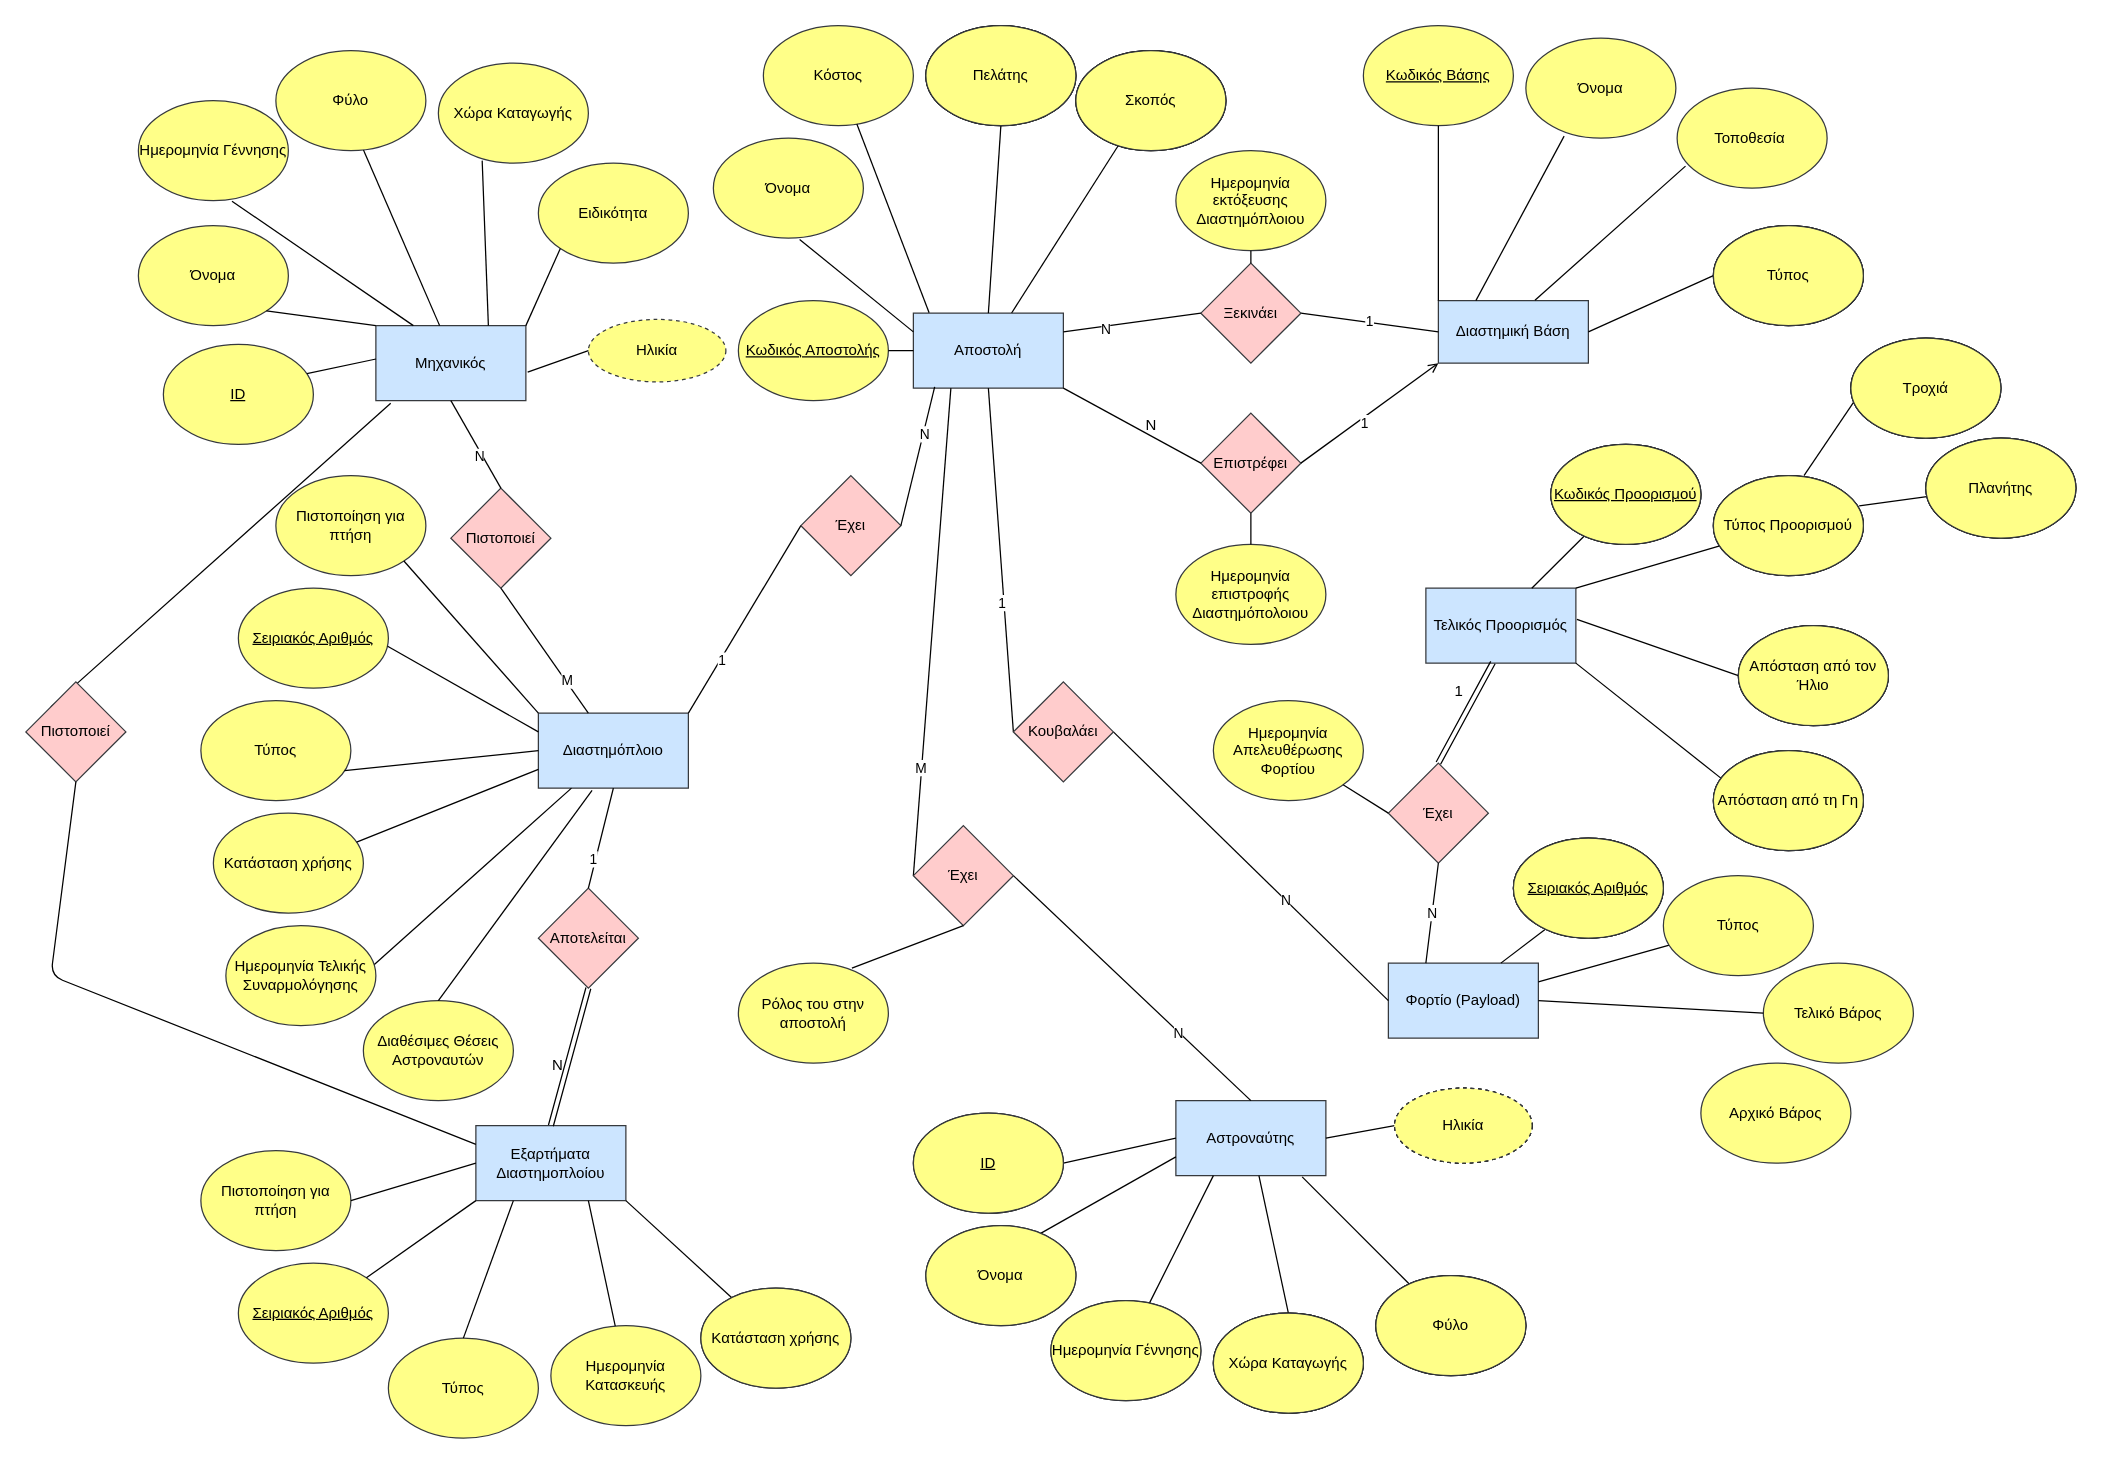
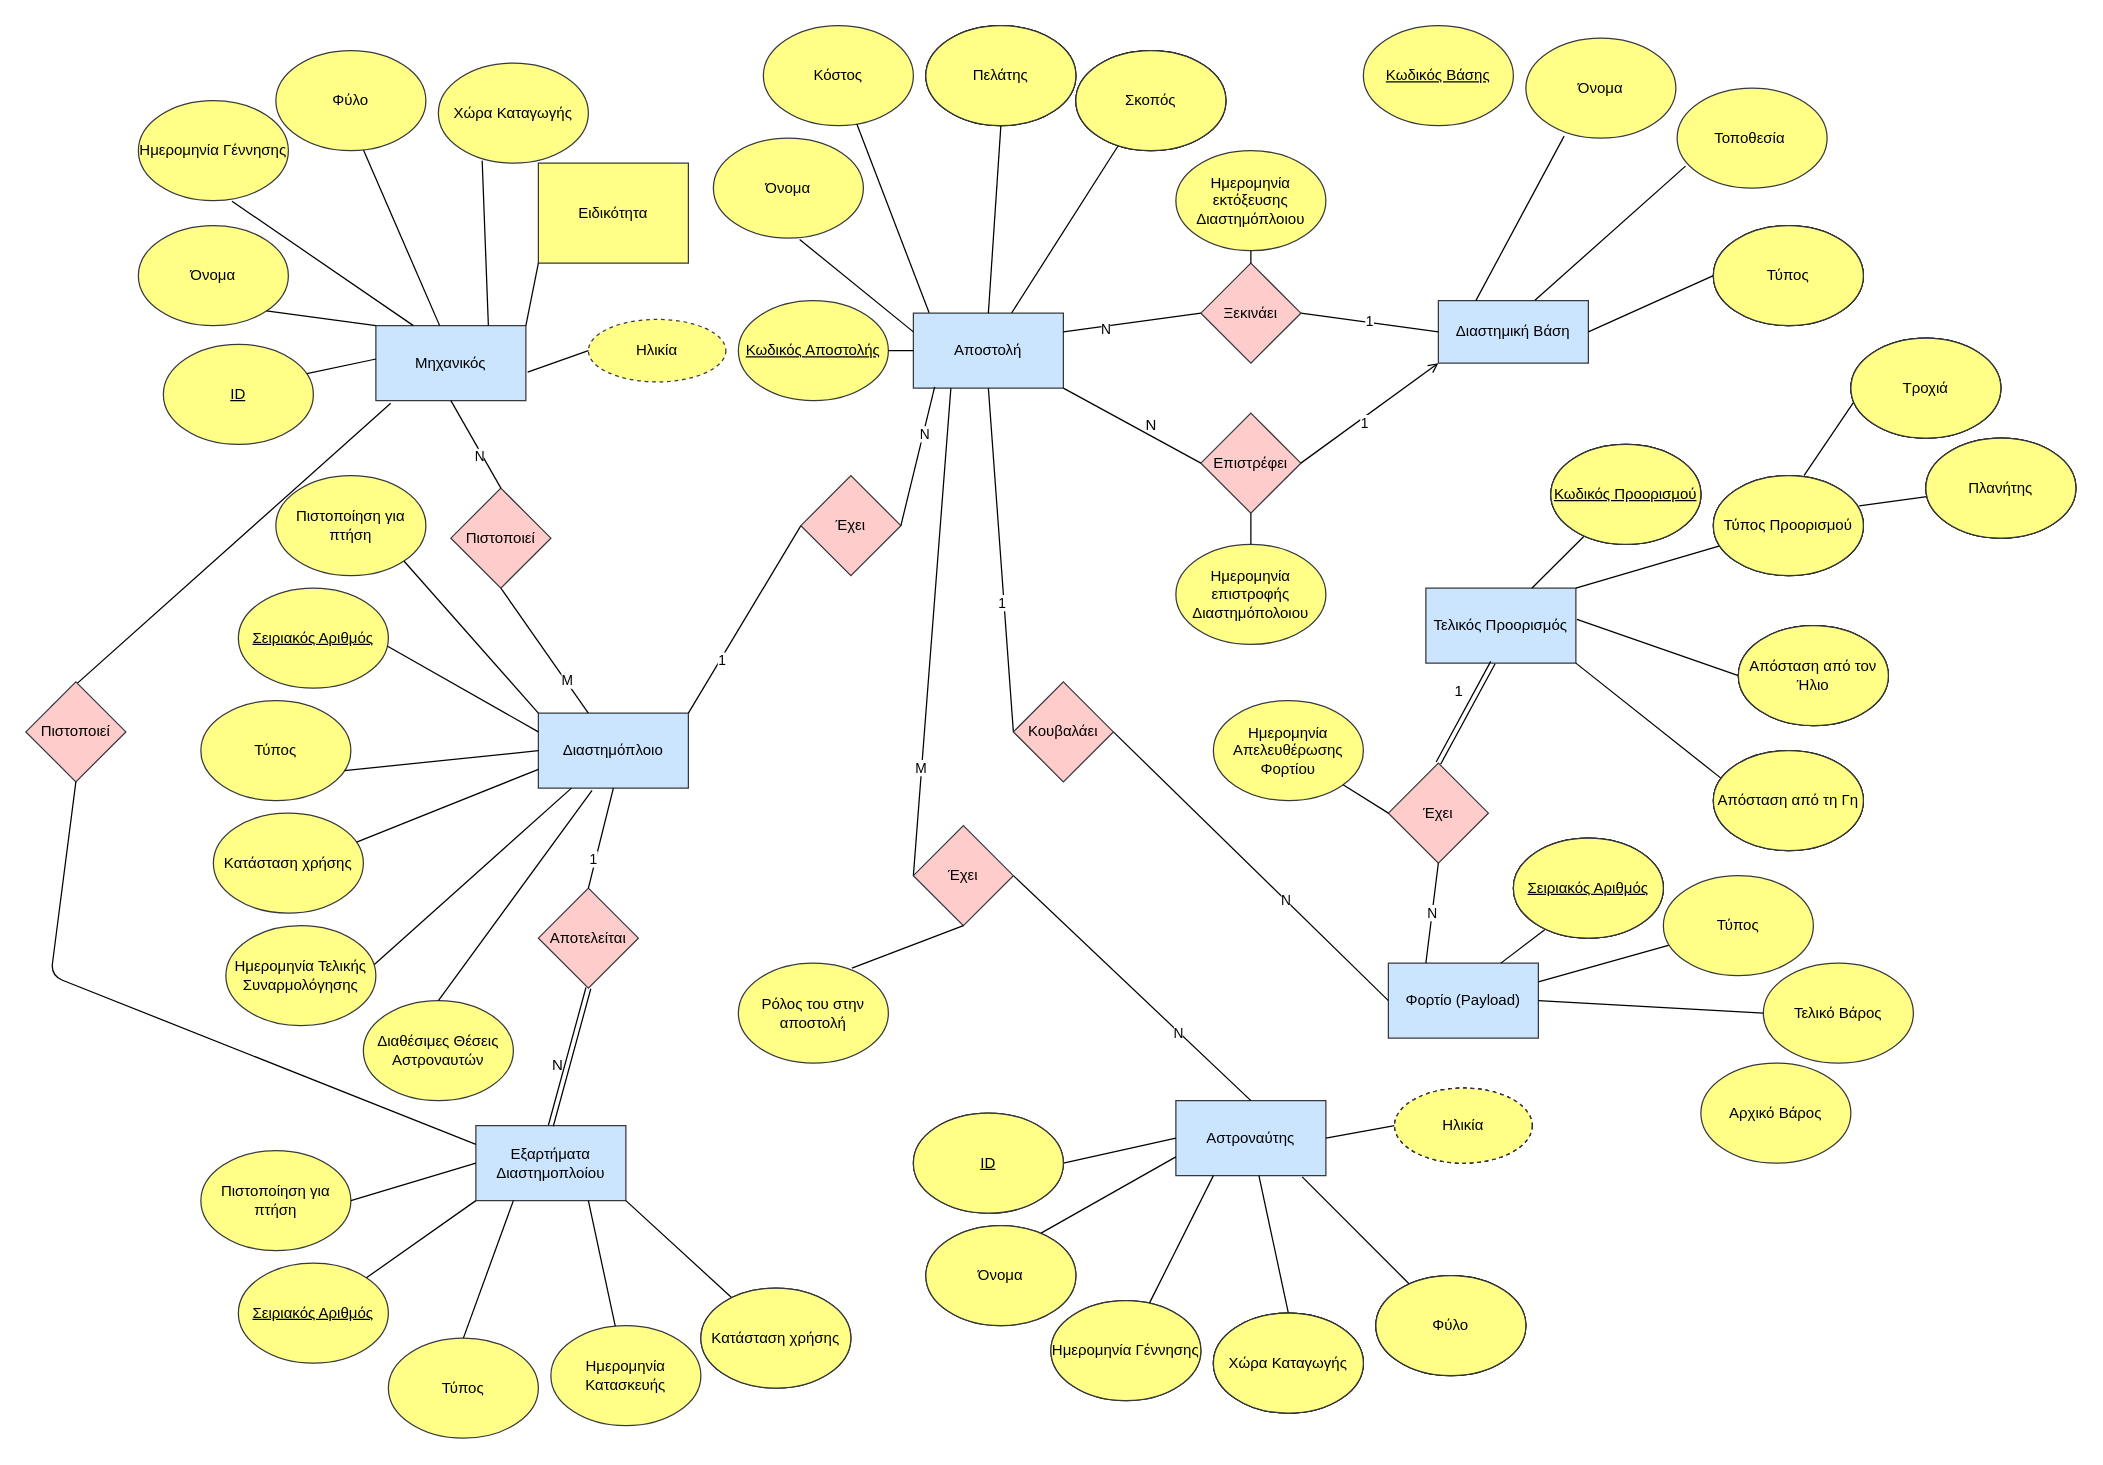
(613, 213) -> (613, 213)
(1438, 214) -> none
